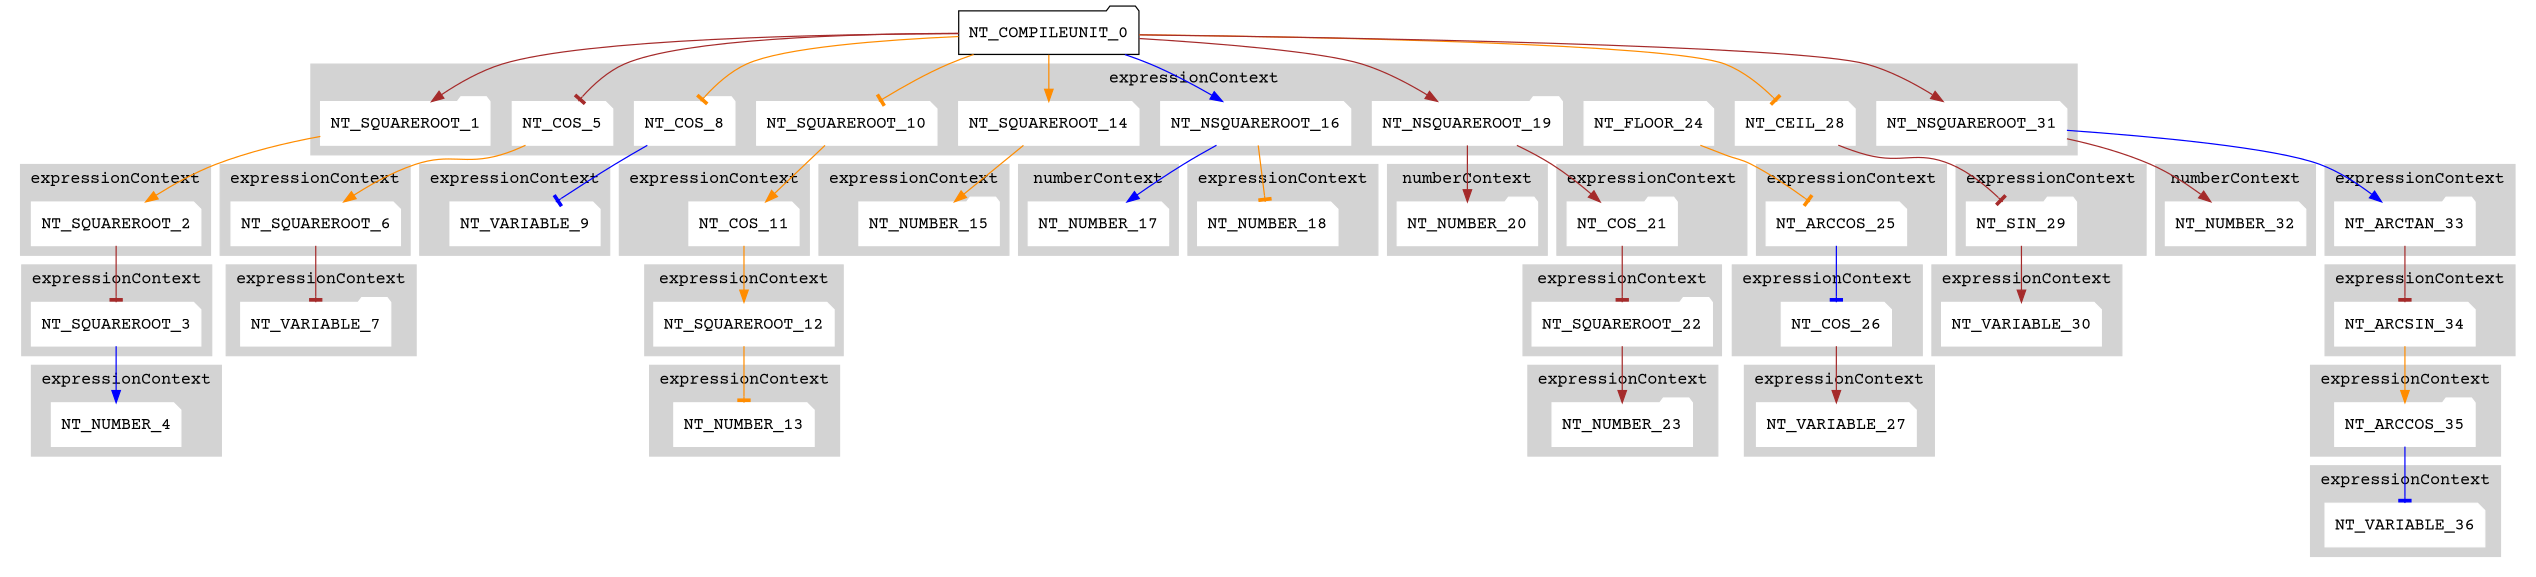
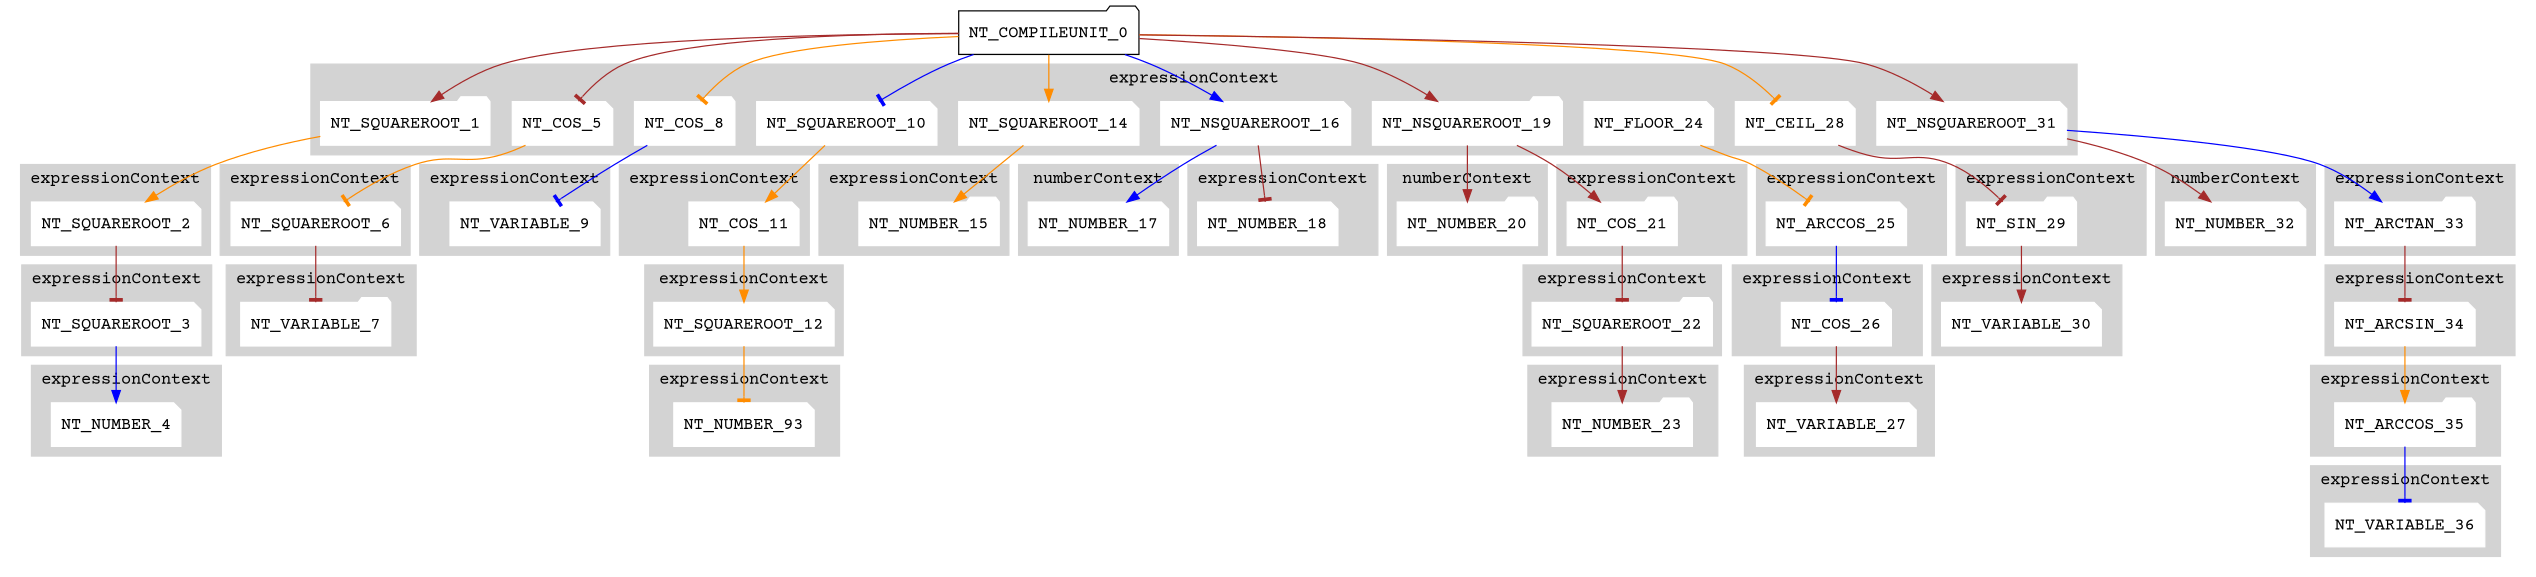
(928, 74) -> (928, 74)
(1261, 172) -> (1261, 172)
(394, 173) -> (394, 173)
(744, 425) -> (744, 425)
